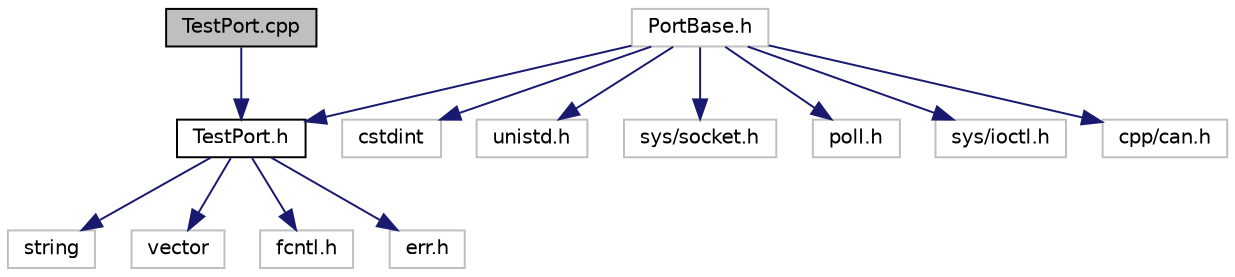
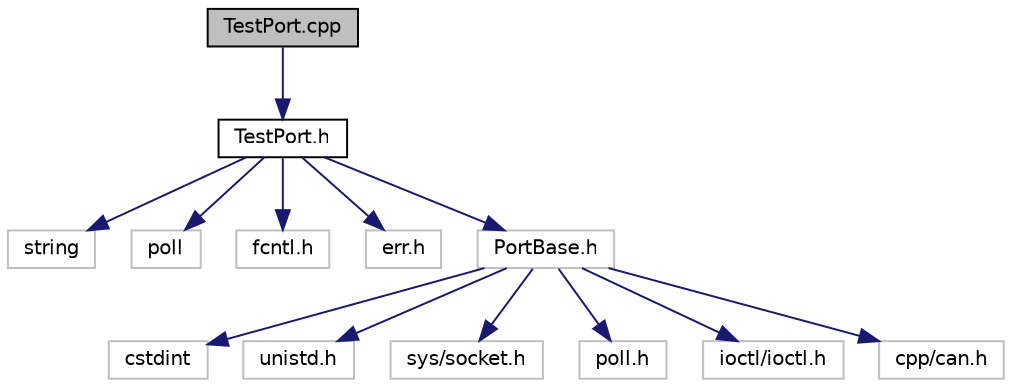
(479, 81) -> (405, 190)
(1001, 138) -> (773, 360)
(178, 249) -> (166, 249)
